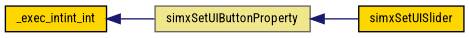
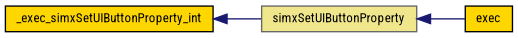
(56, 19) -> (109, 19)
(411, 19) -> (489, 19)
